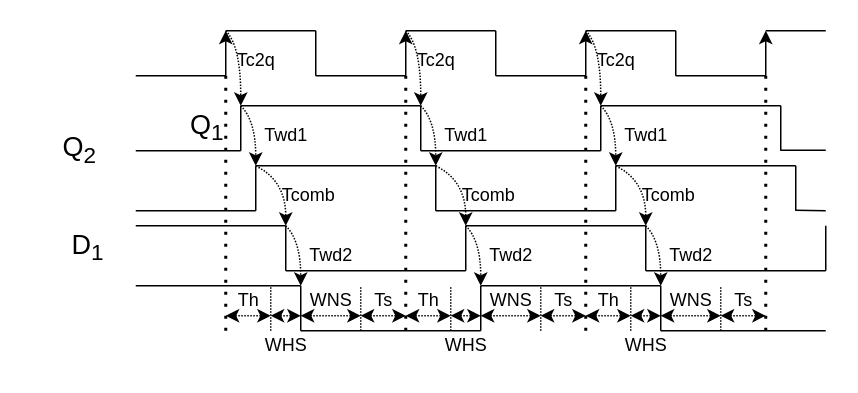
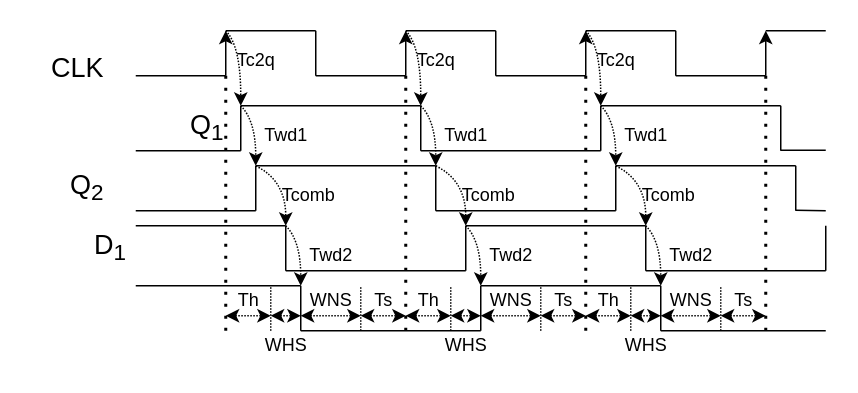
none -> (68, 68)
(68, 151) -> (76, 188)
(76, 248) -> (98, 248)
